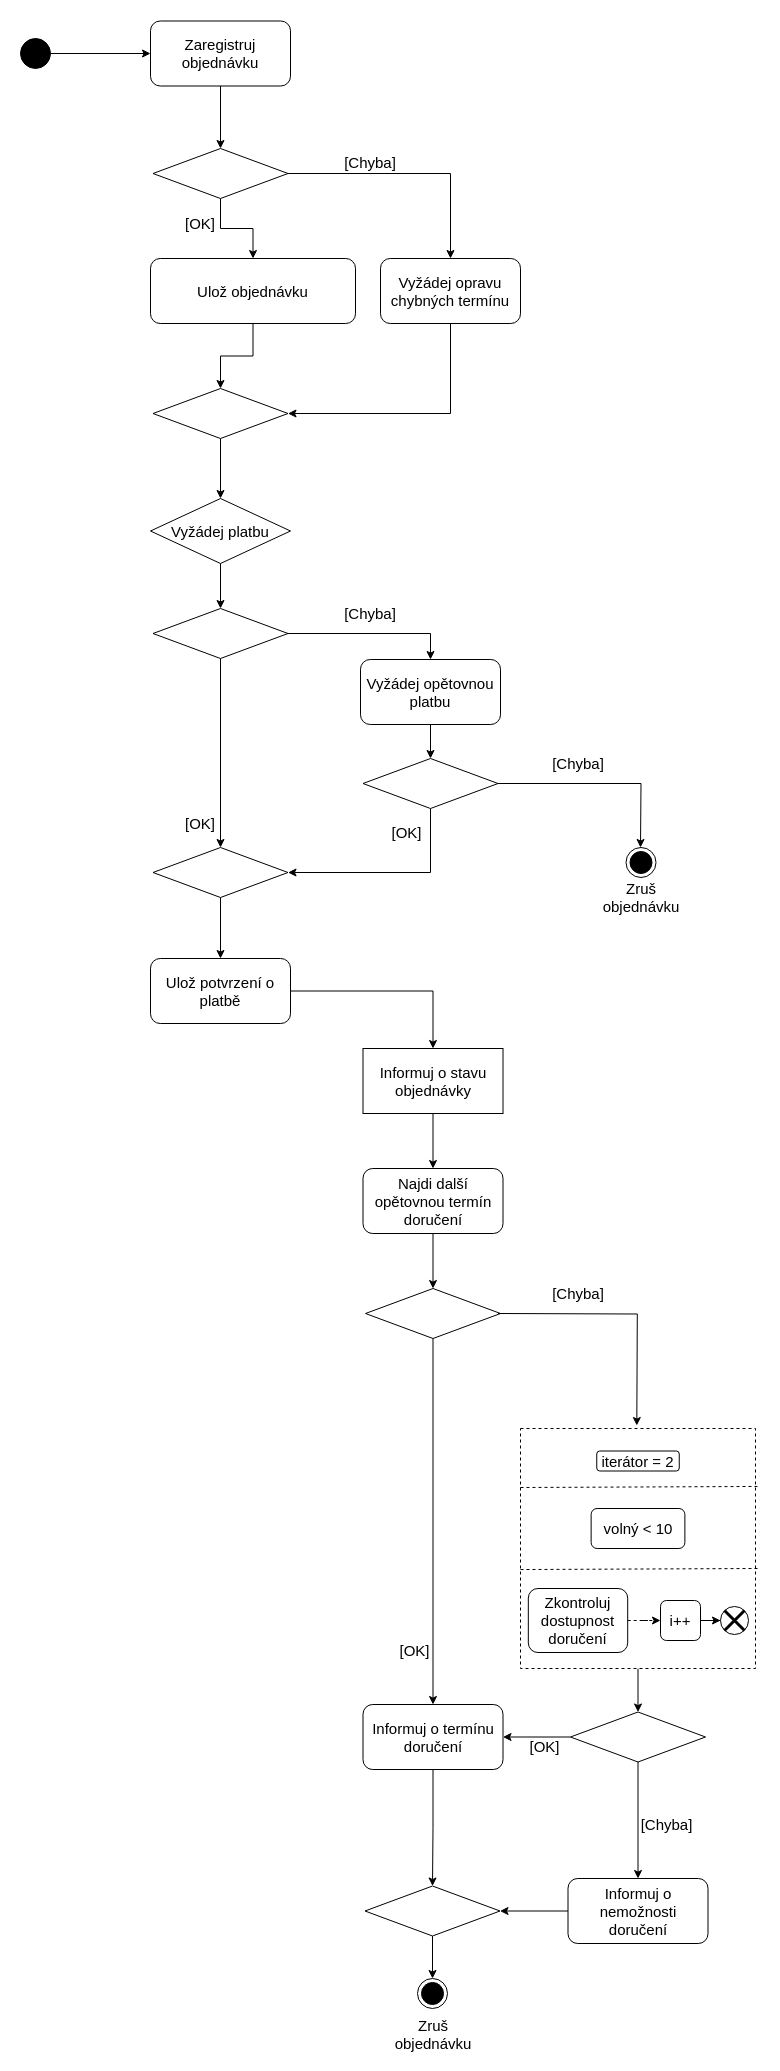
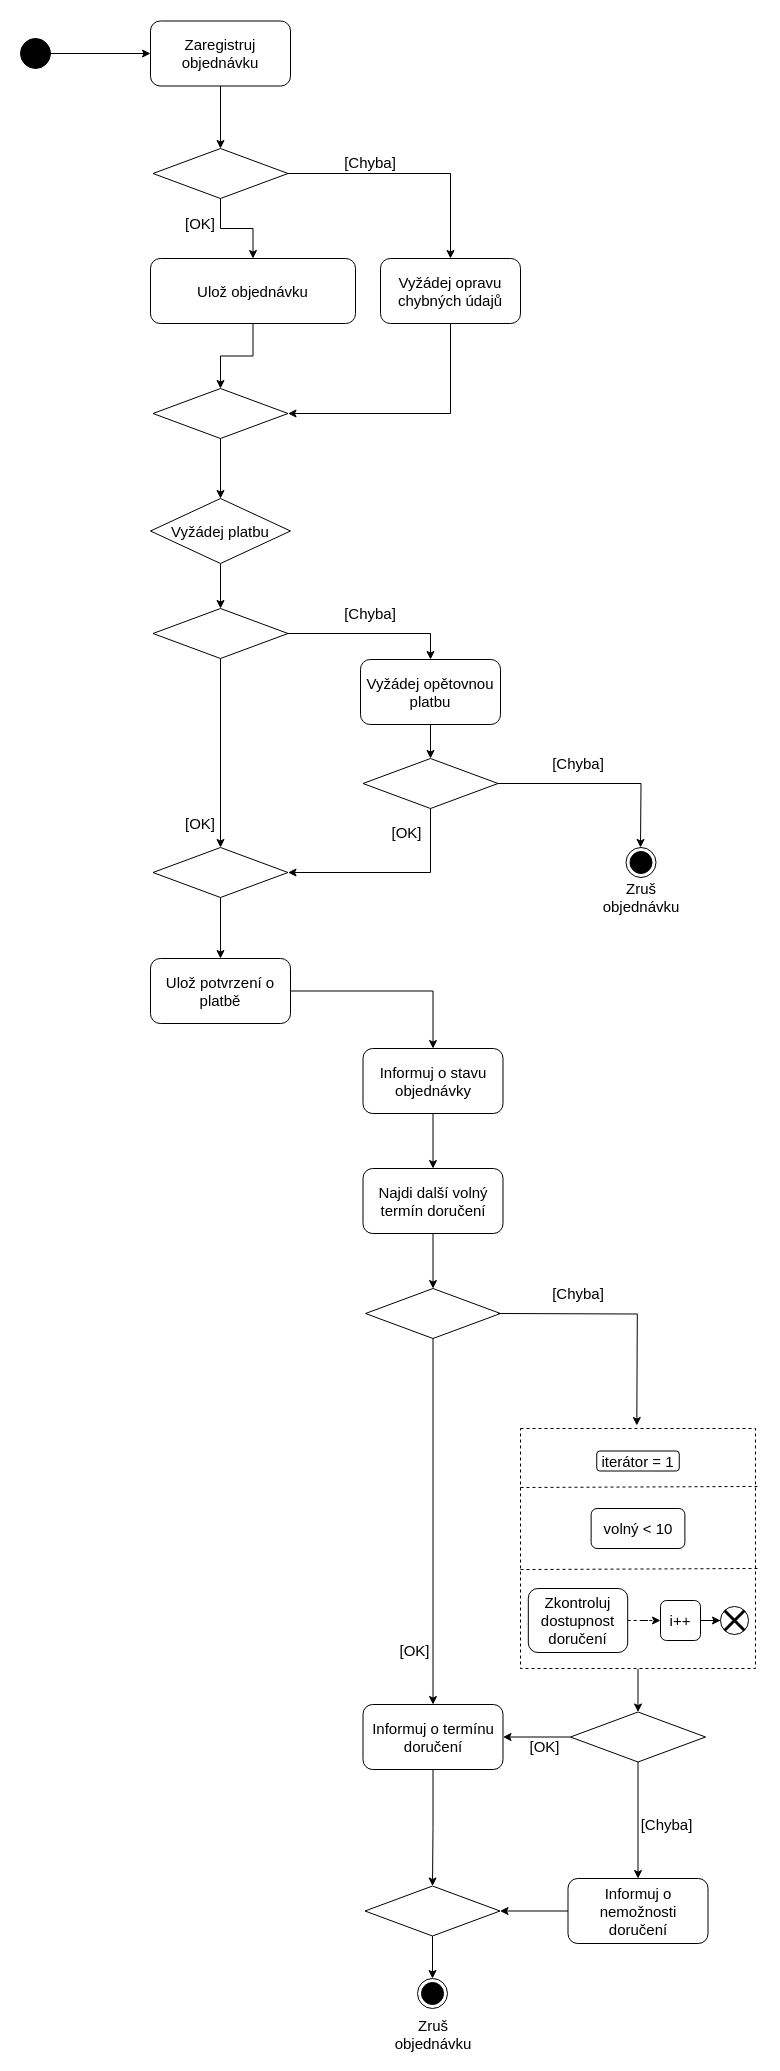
(451, 292) -> (451, 292)
(433, 1081) -> (433, 1081)
(434, 1202) -> (434, 1202)
(638, 1462) -> (638, 1462)
